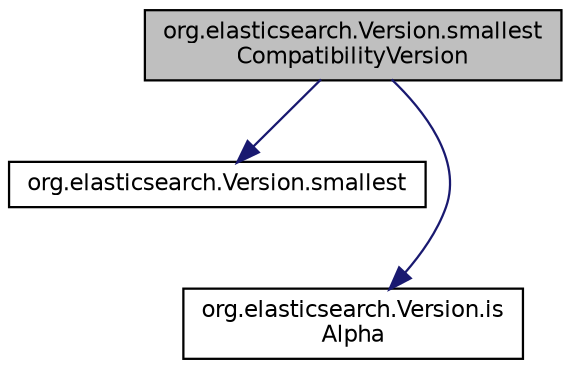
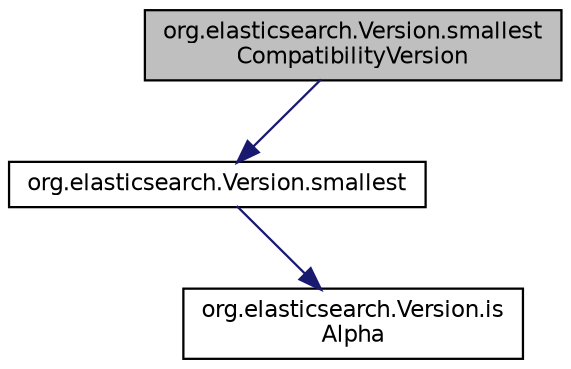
(449, 173) -> (271, 240)
